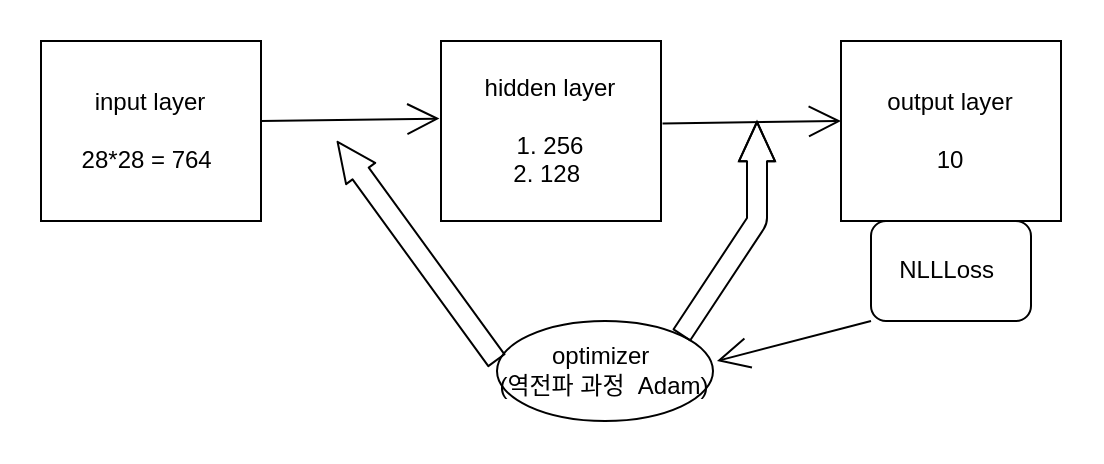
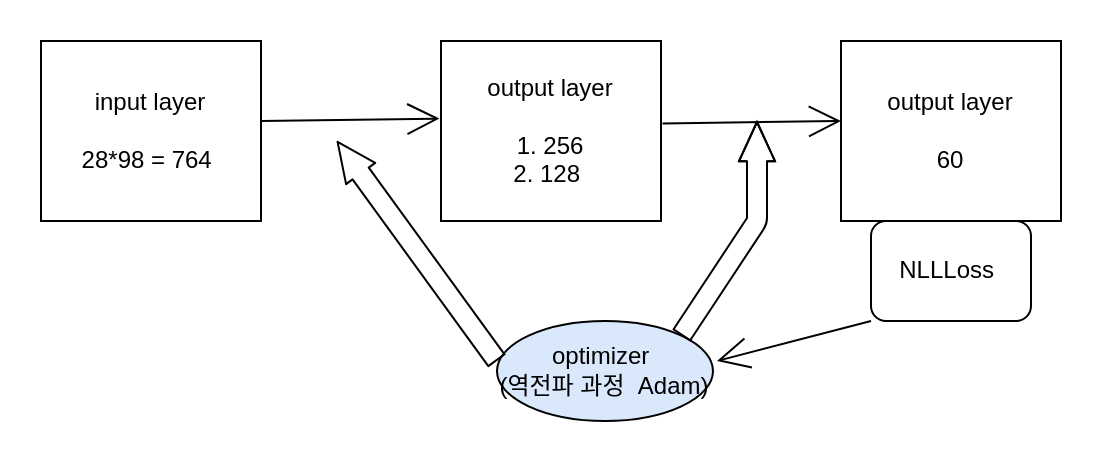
(151, 131) -> (151, 131)
(551, 131) -> (551, 131)
(951, 131) -> (951, 131)
(605, 371) -> (605, 371)
